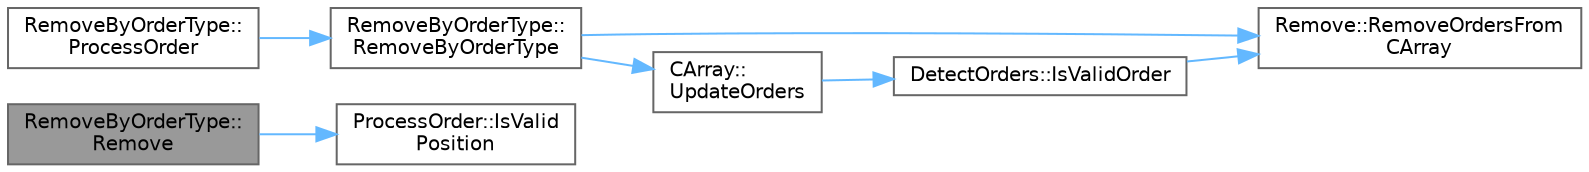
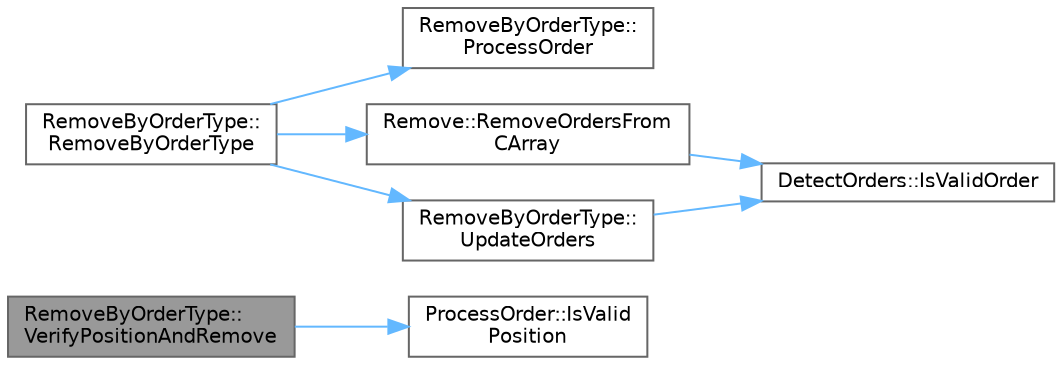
(285, 38) -> (330, 89)
(1213, 59) -> (715, 158)
(738, 82) -> (528, 230)
(133, 134) -> (151, 327)
